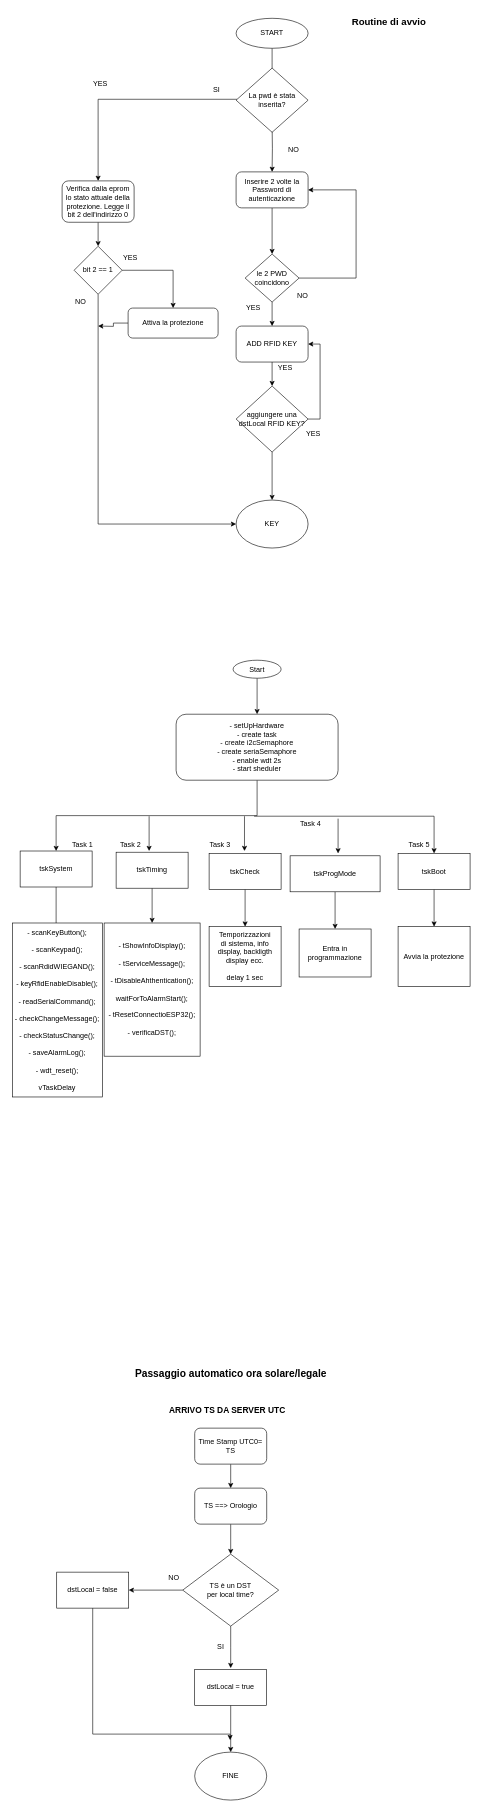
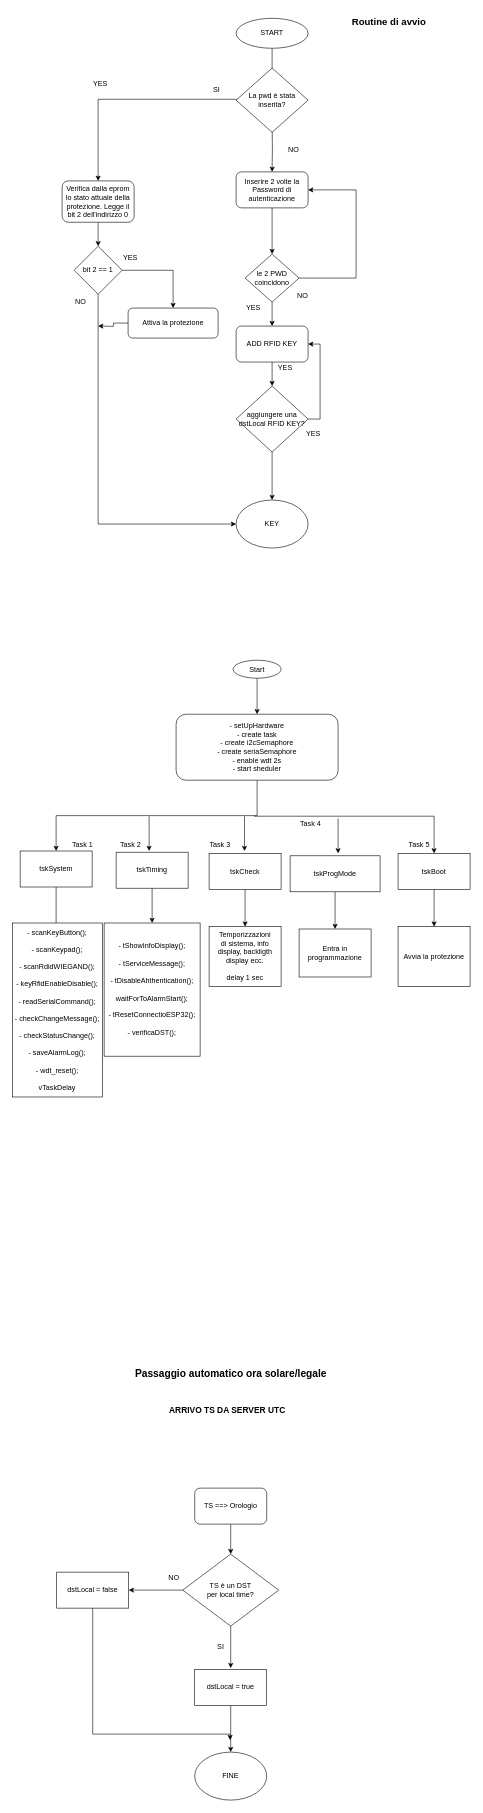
(231, 1446) -> none
(231, 1482) -> none
